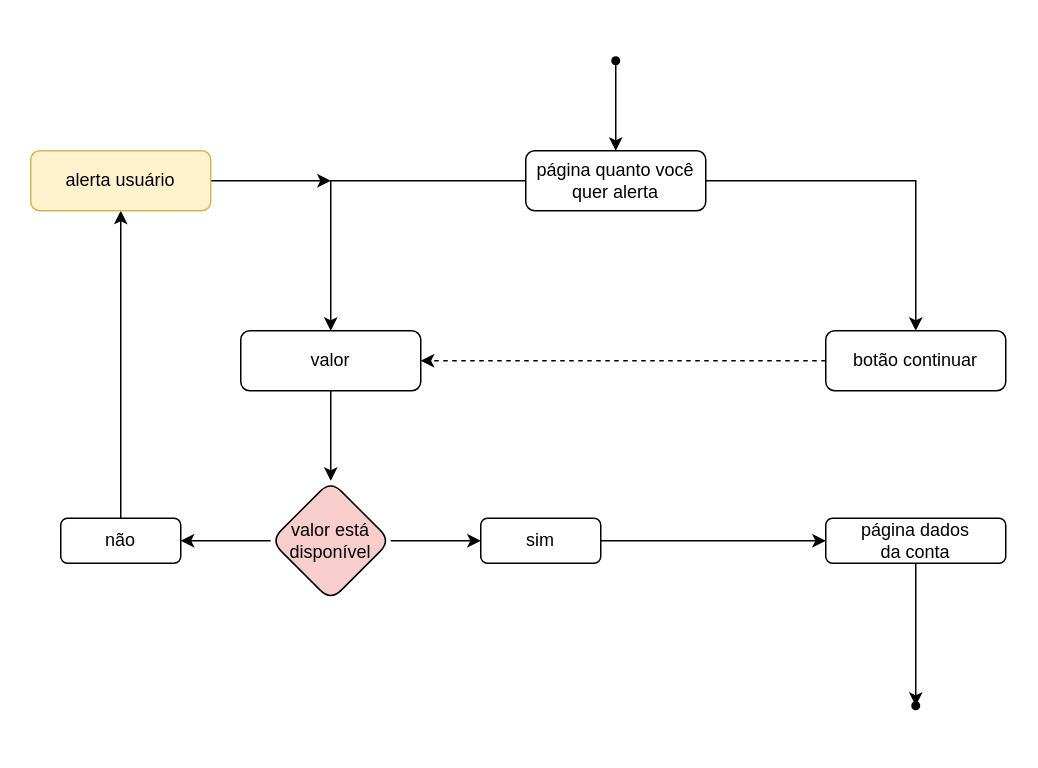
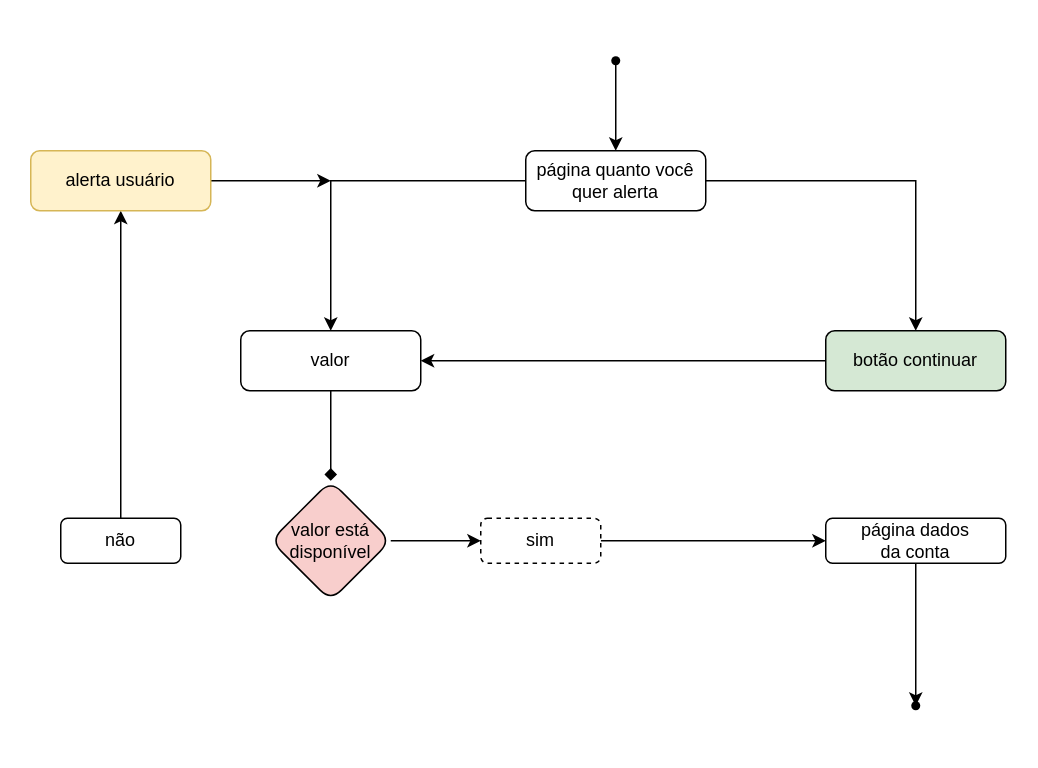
(627, 361) -> (627, 361)
(916, 361) -> (916, 361)
(331, 469) -> (331, 468)
(231, 541) -> none
(541, 541) -> (541, 541)
